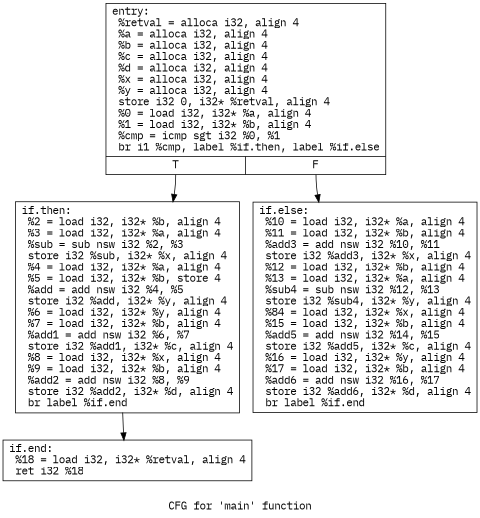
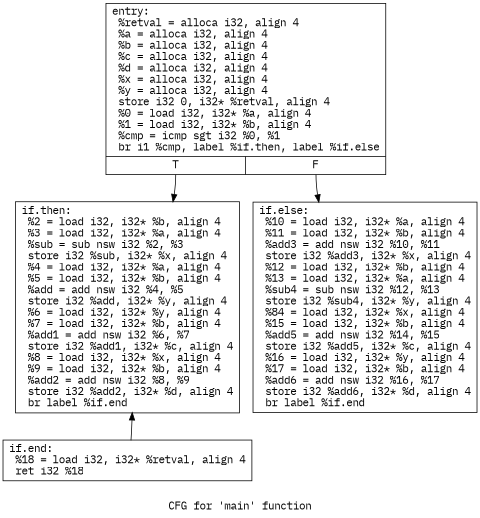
(121, 279) -> (121, 279)
(123, 423) -> (132, 430)
